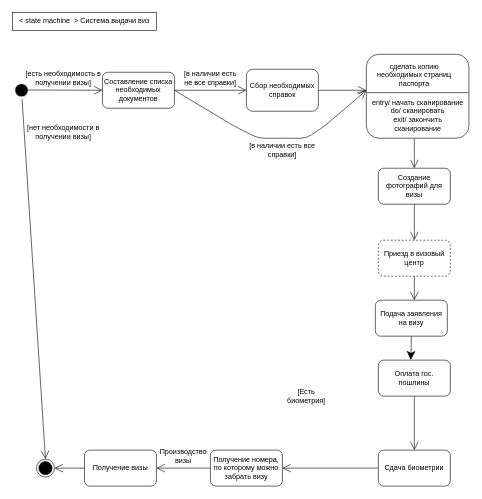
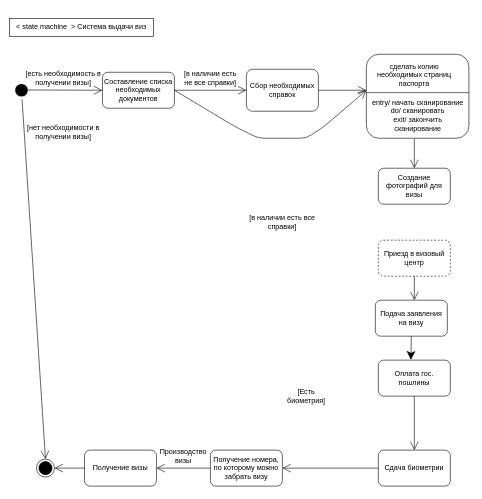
(84, 21) -> (81, 27)
(282, 150) -> (282, 222)
(414, 222) -> none
